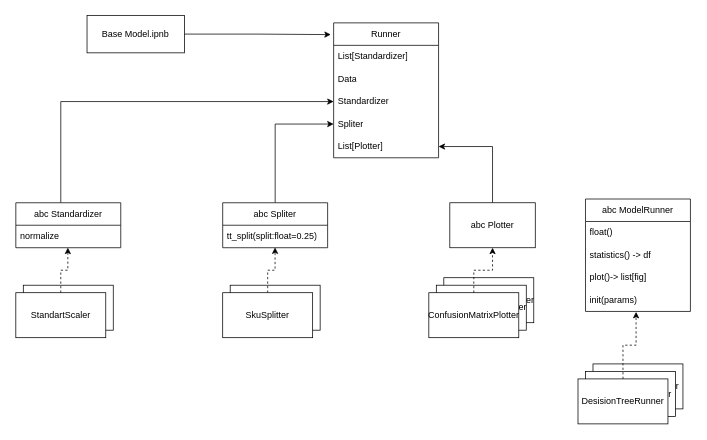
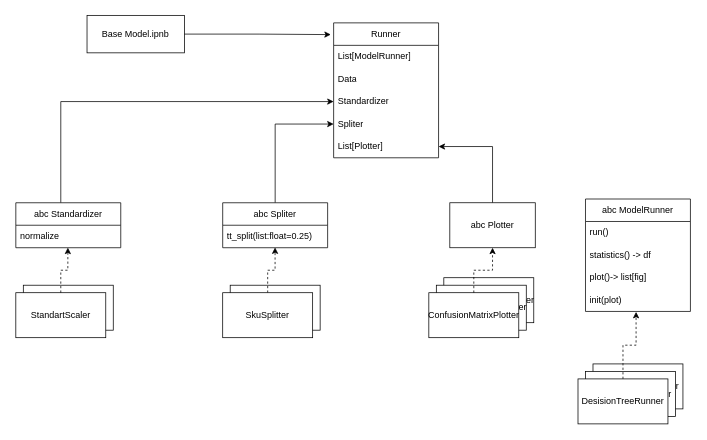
(381, 57) -> (378, 57)
(606, 233) -> (602, 233)
(276, 237) -> (276, 237)
(618, 300) -> (612, 300)
